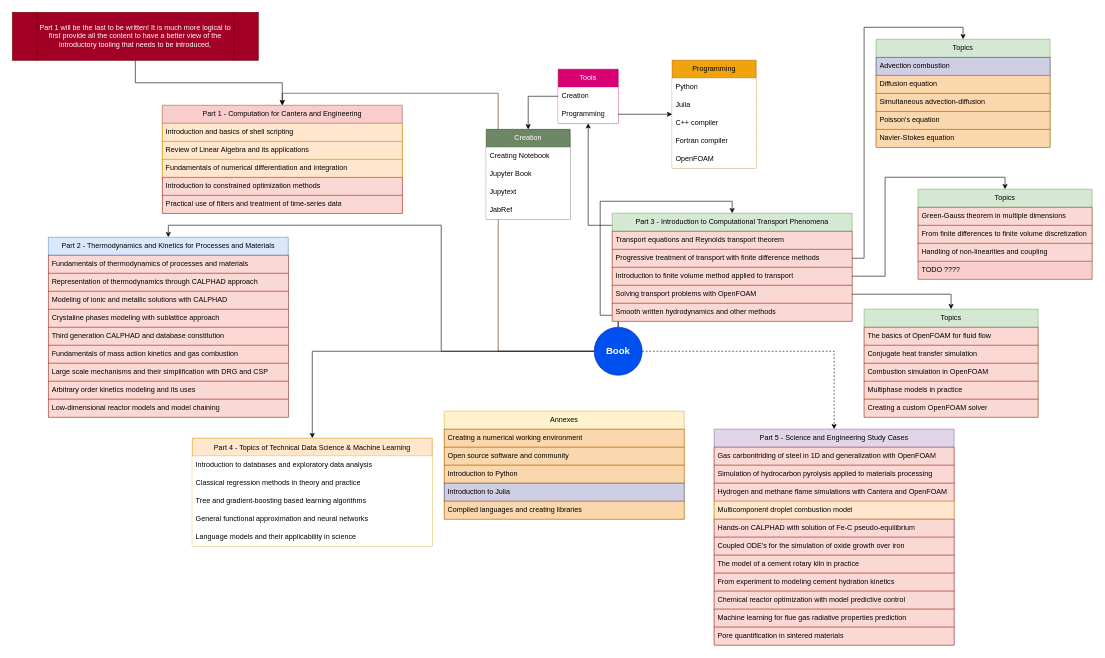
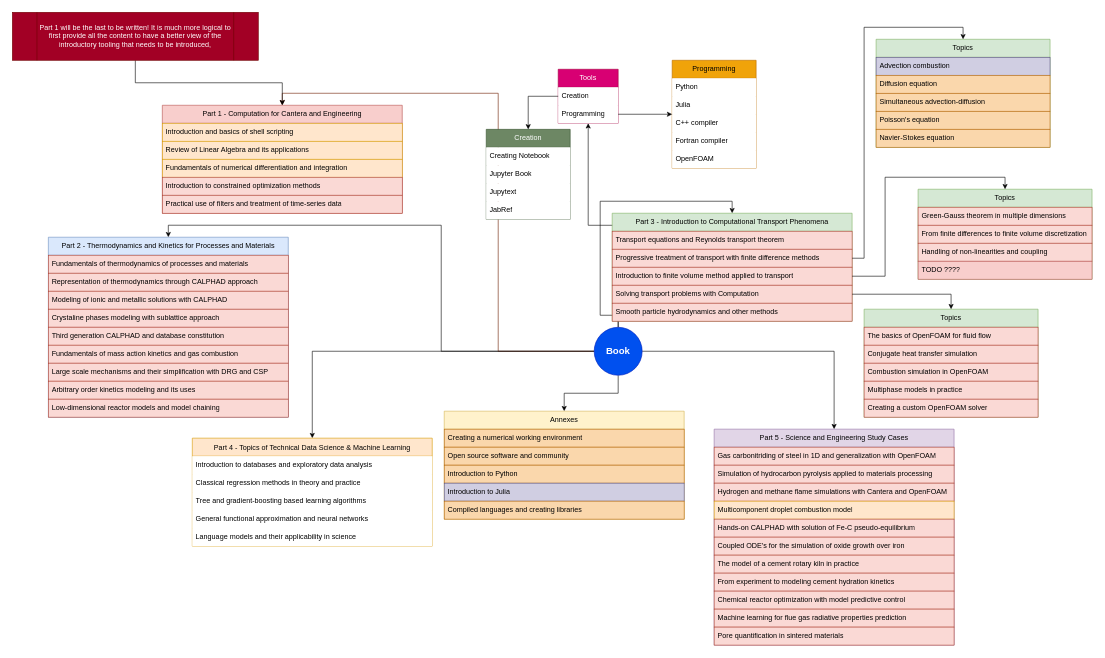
(689, 294) -> (694, 294)
(702, 312) -> (703, 312)
(775, 351) -> (775, 351)
none -> (564, 393)
